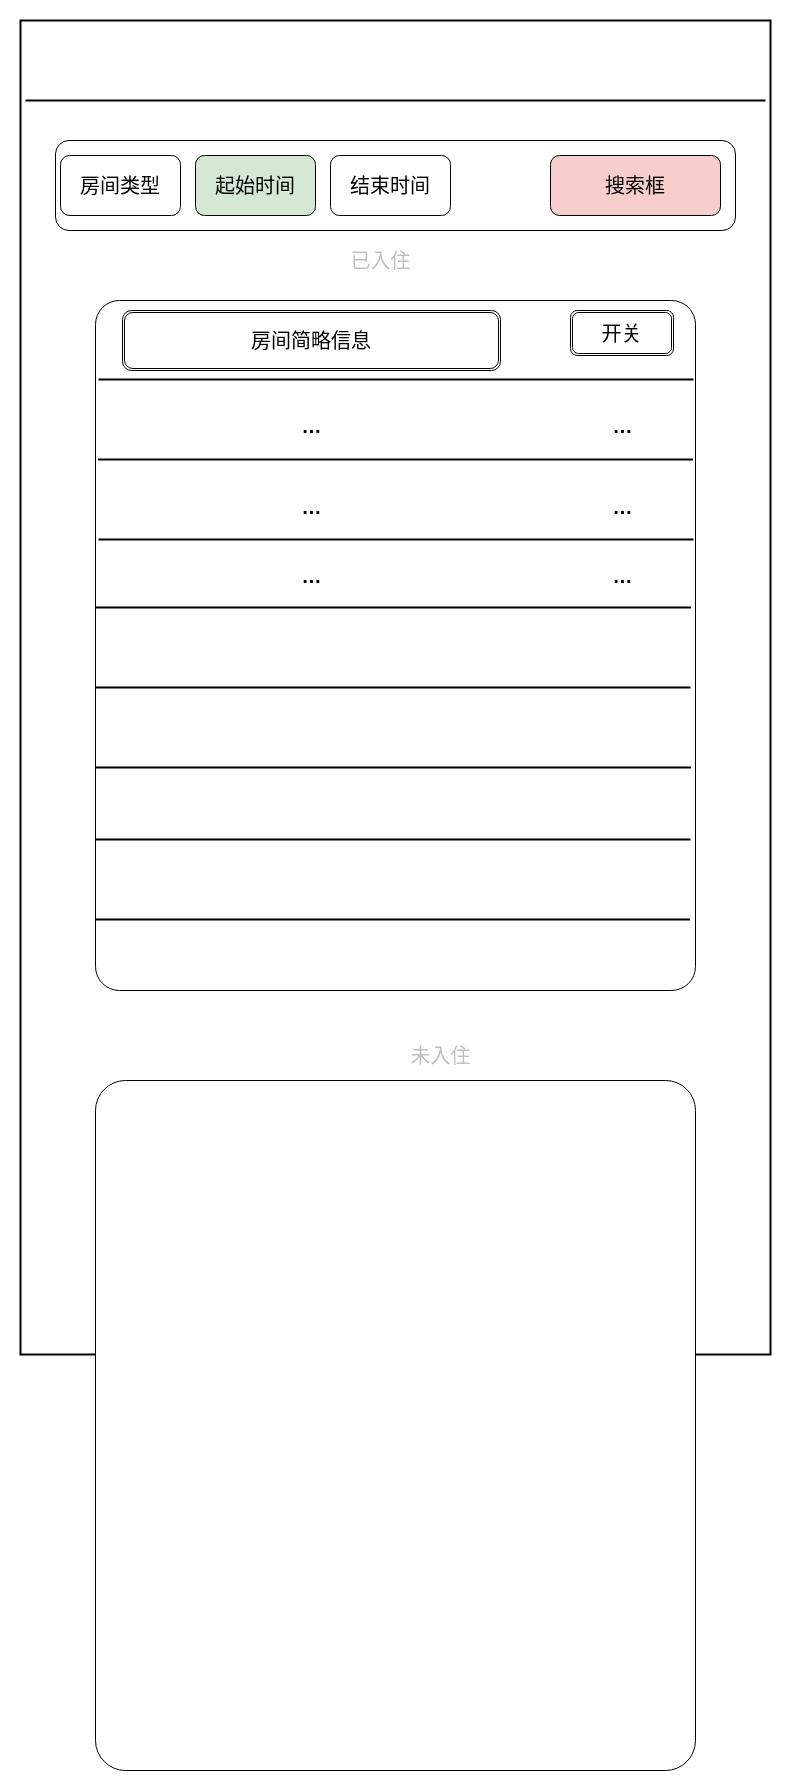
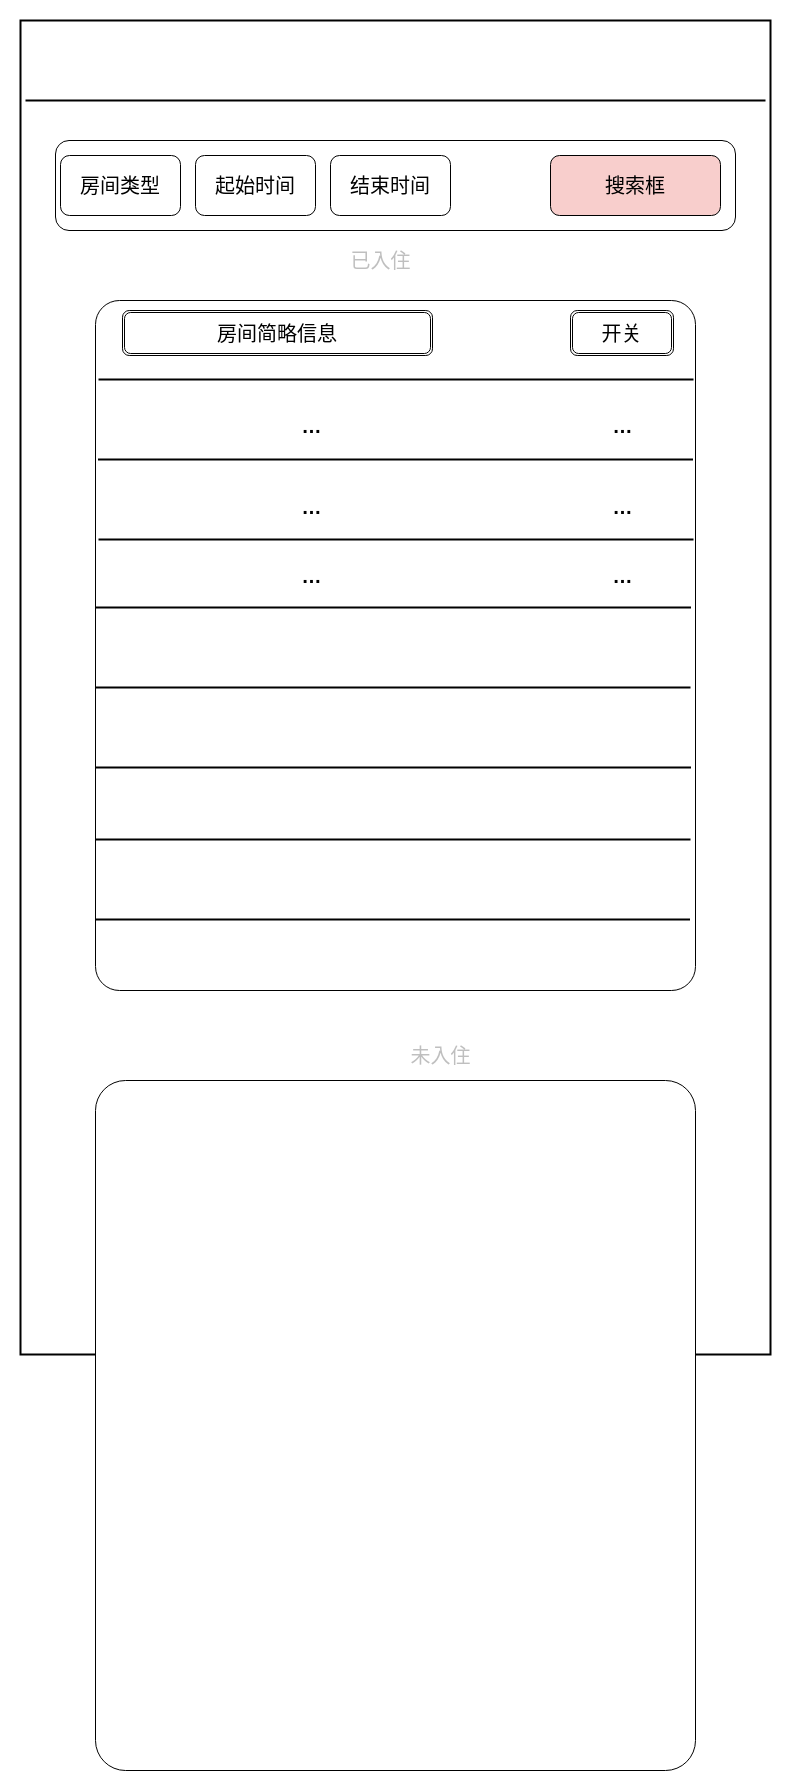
(256, 186) -> (256, 186)
(312, 341) -> (278, 333)
